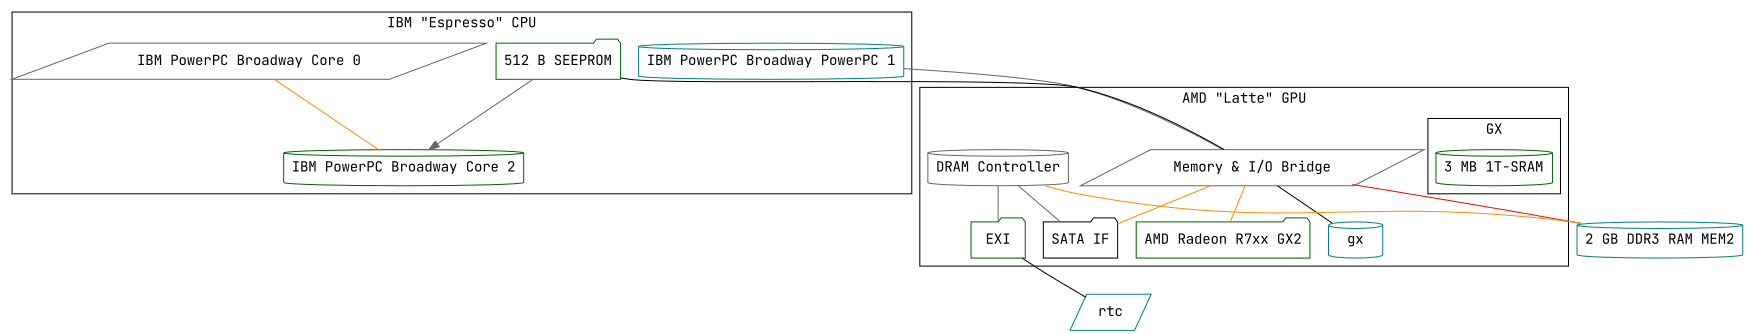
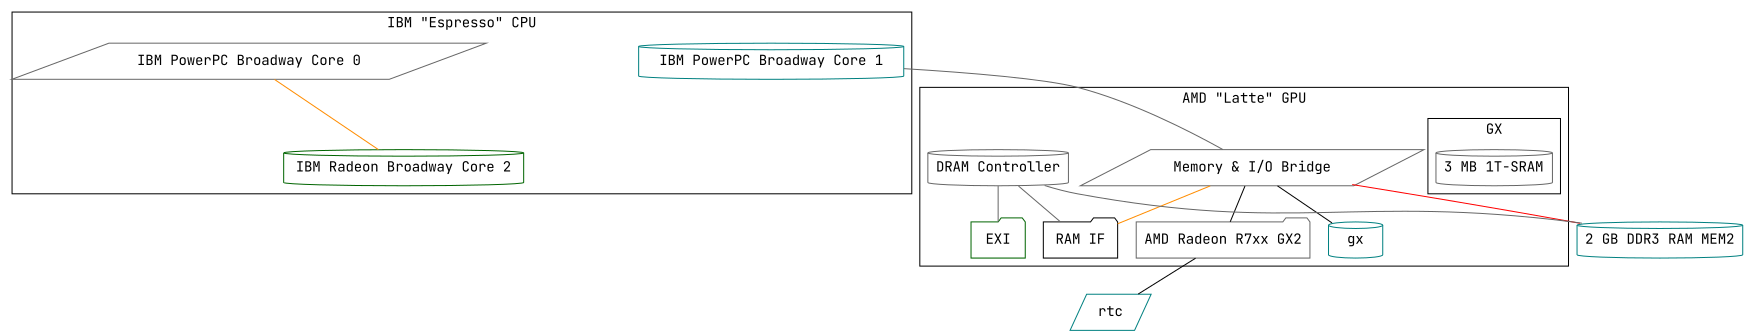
(558, 61) -> none
(771, 61) -> (771, 61)
(404, 168) -> (404, 168)
(1494, 168) -> (1494, 168)
(1238, 204) -> (1238, 204)
(1299, 213) -> (1299, 213)
(1080, 240) -> (1080, 240)
(1223, 240) -> (1223, 240)
(1054, 278) -> (1167, 276)
